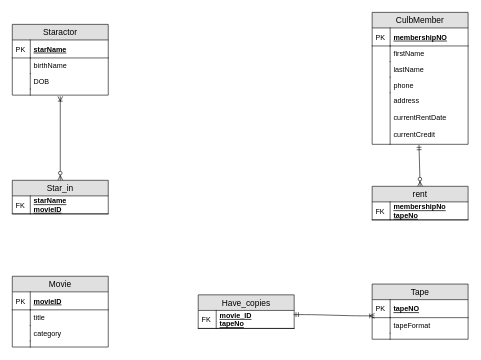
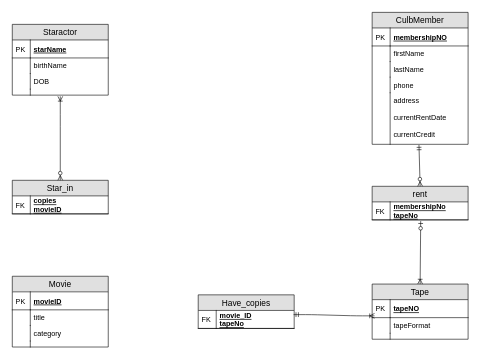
(50, 201) -> (45, 201)
none -> (421, 253)
